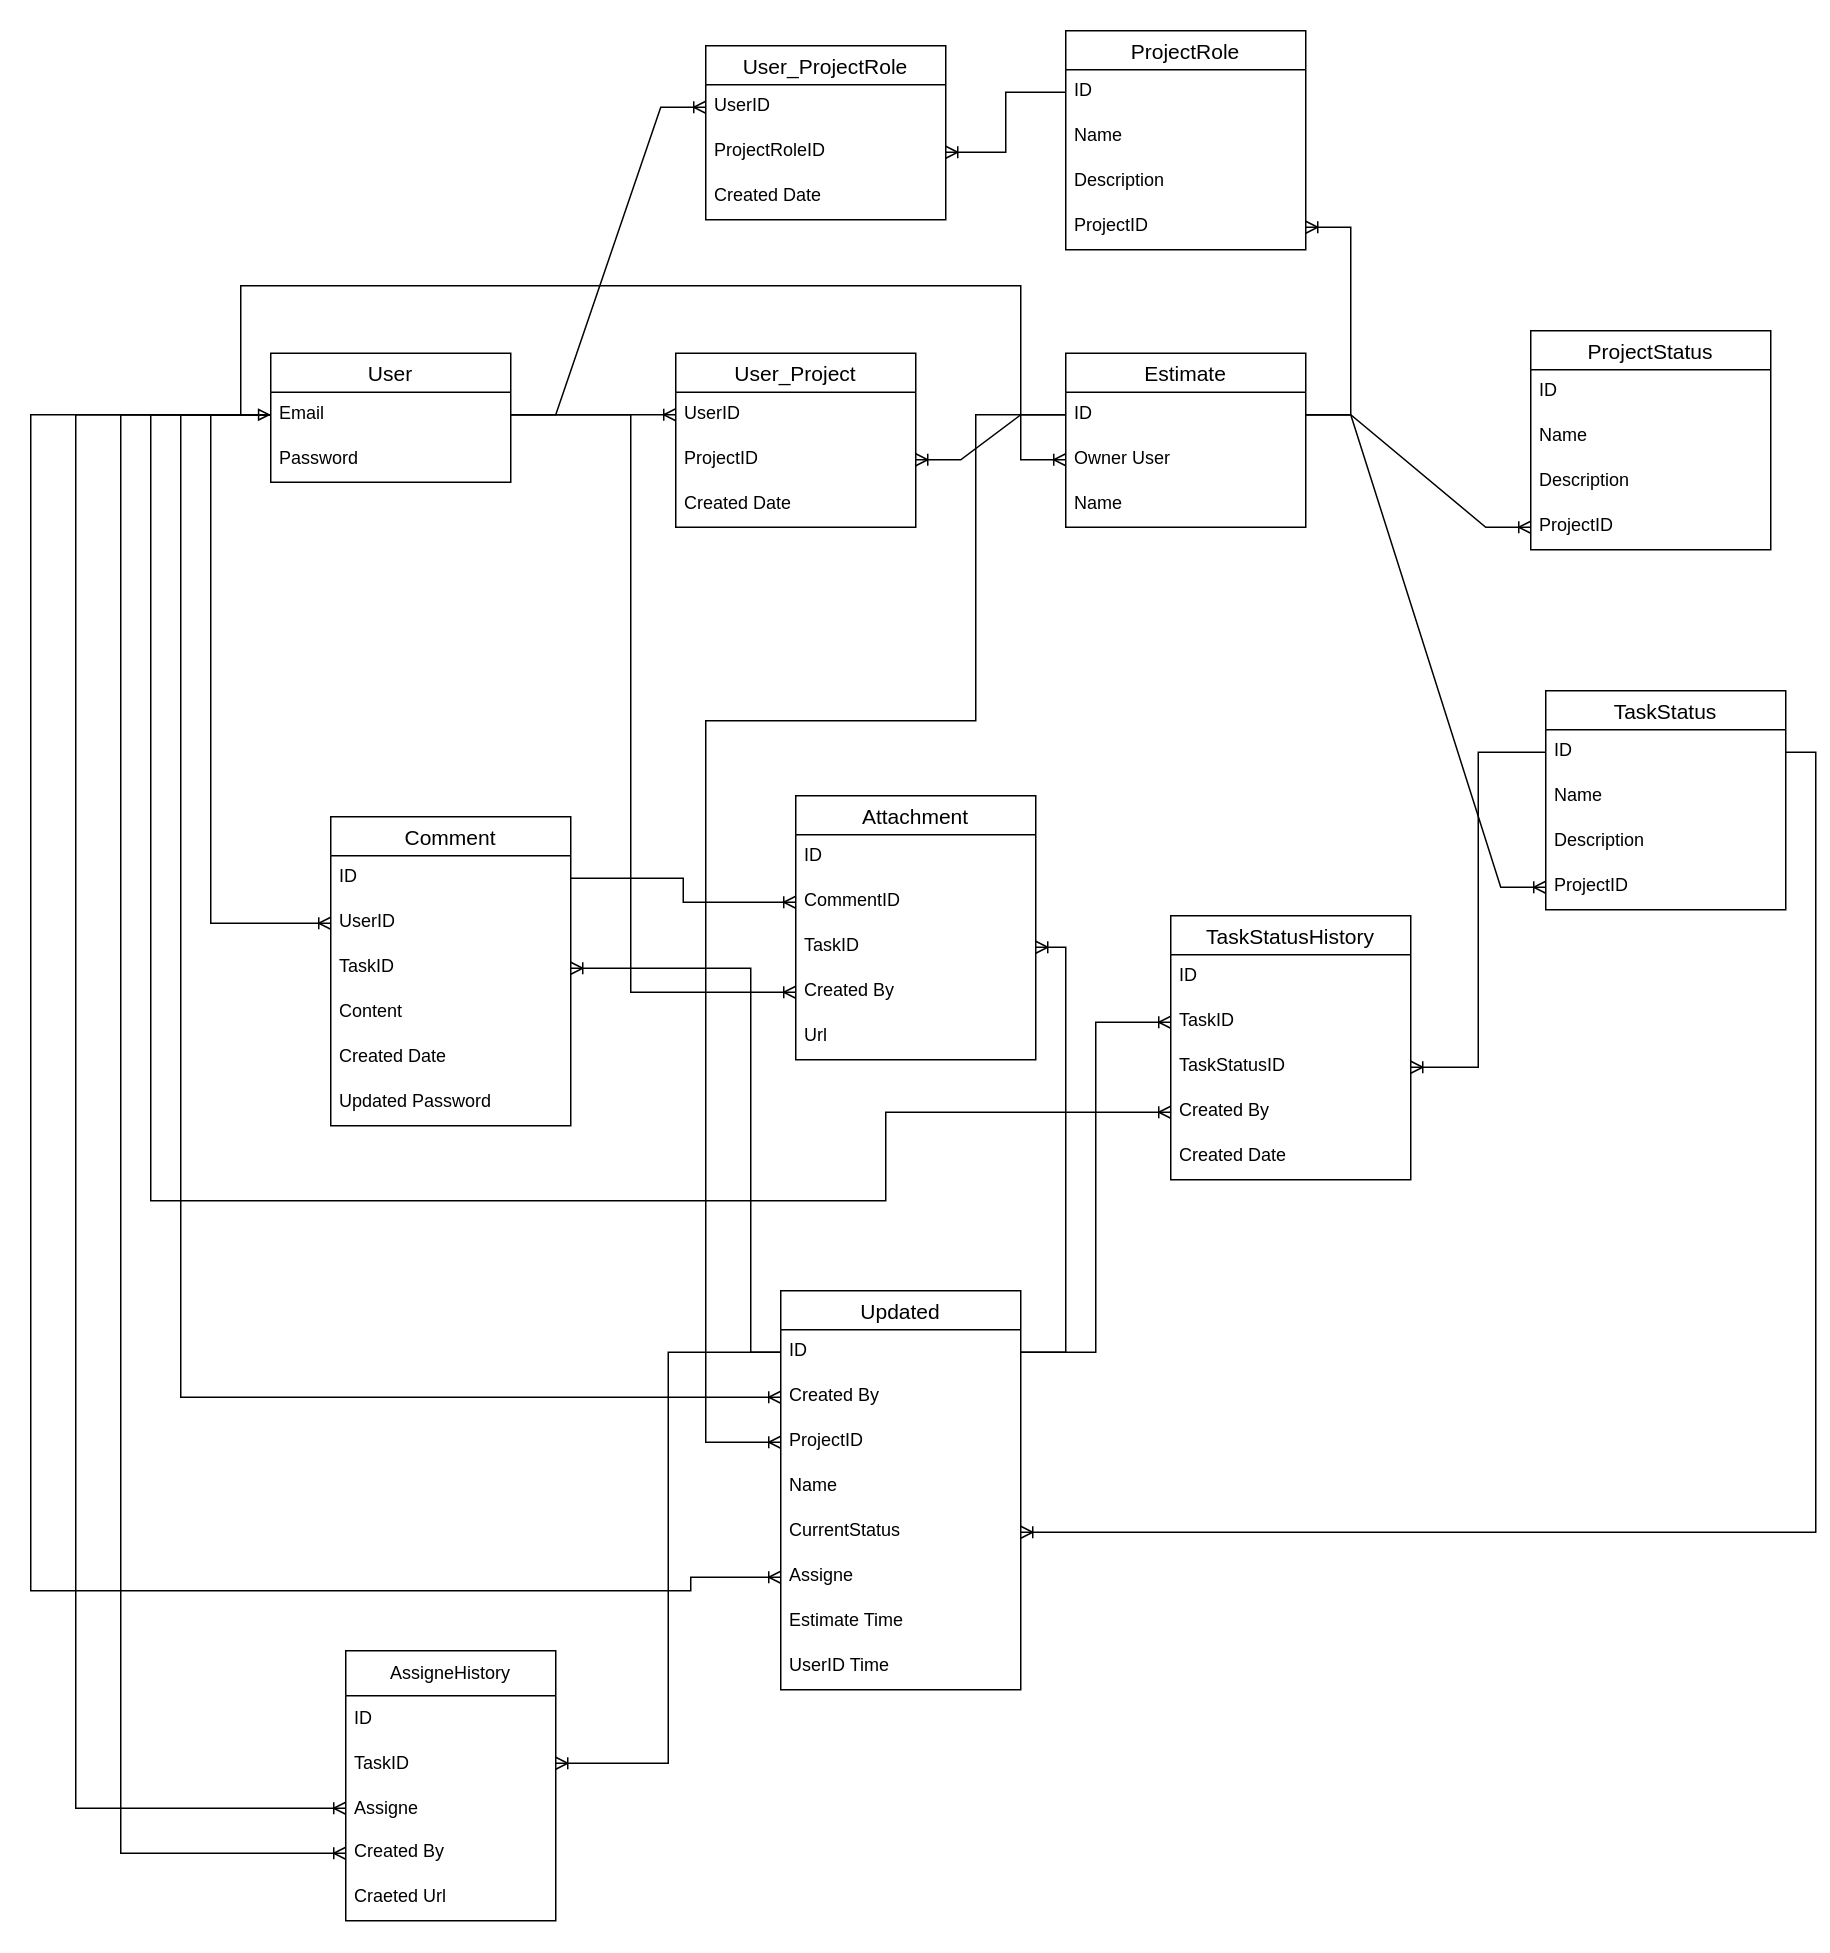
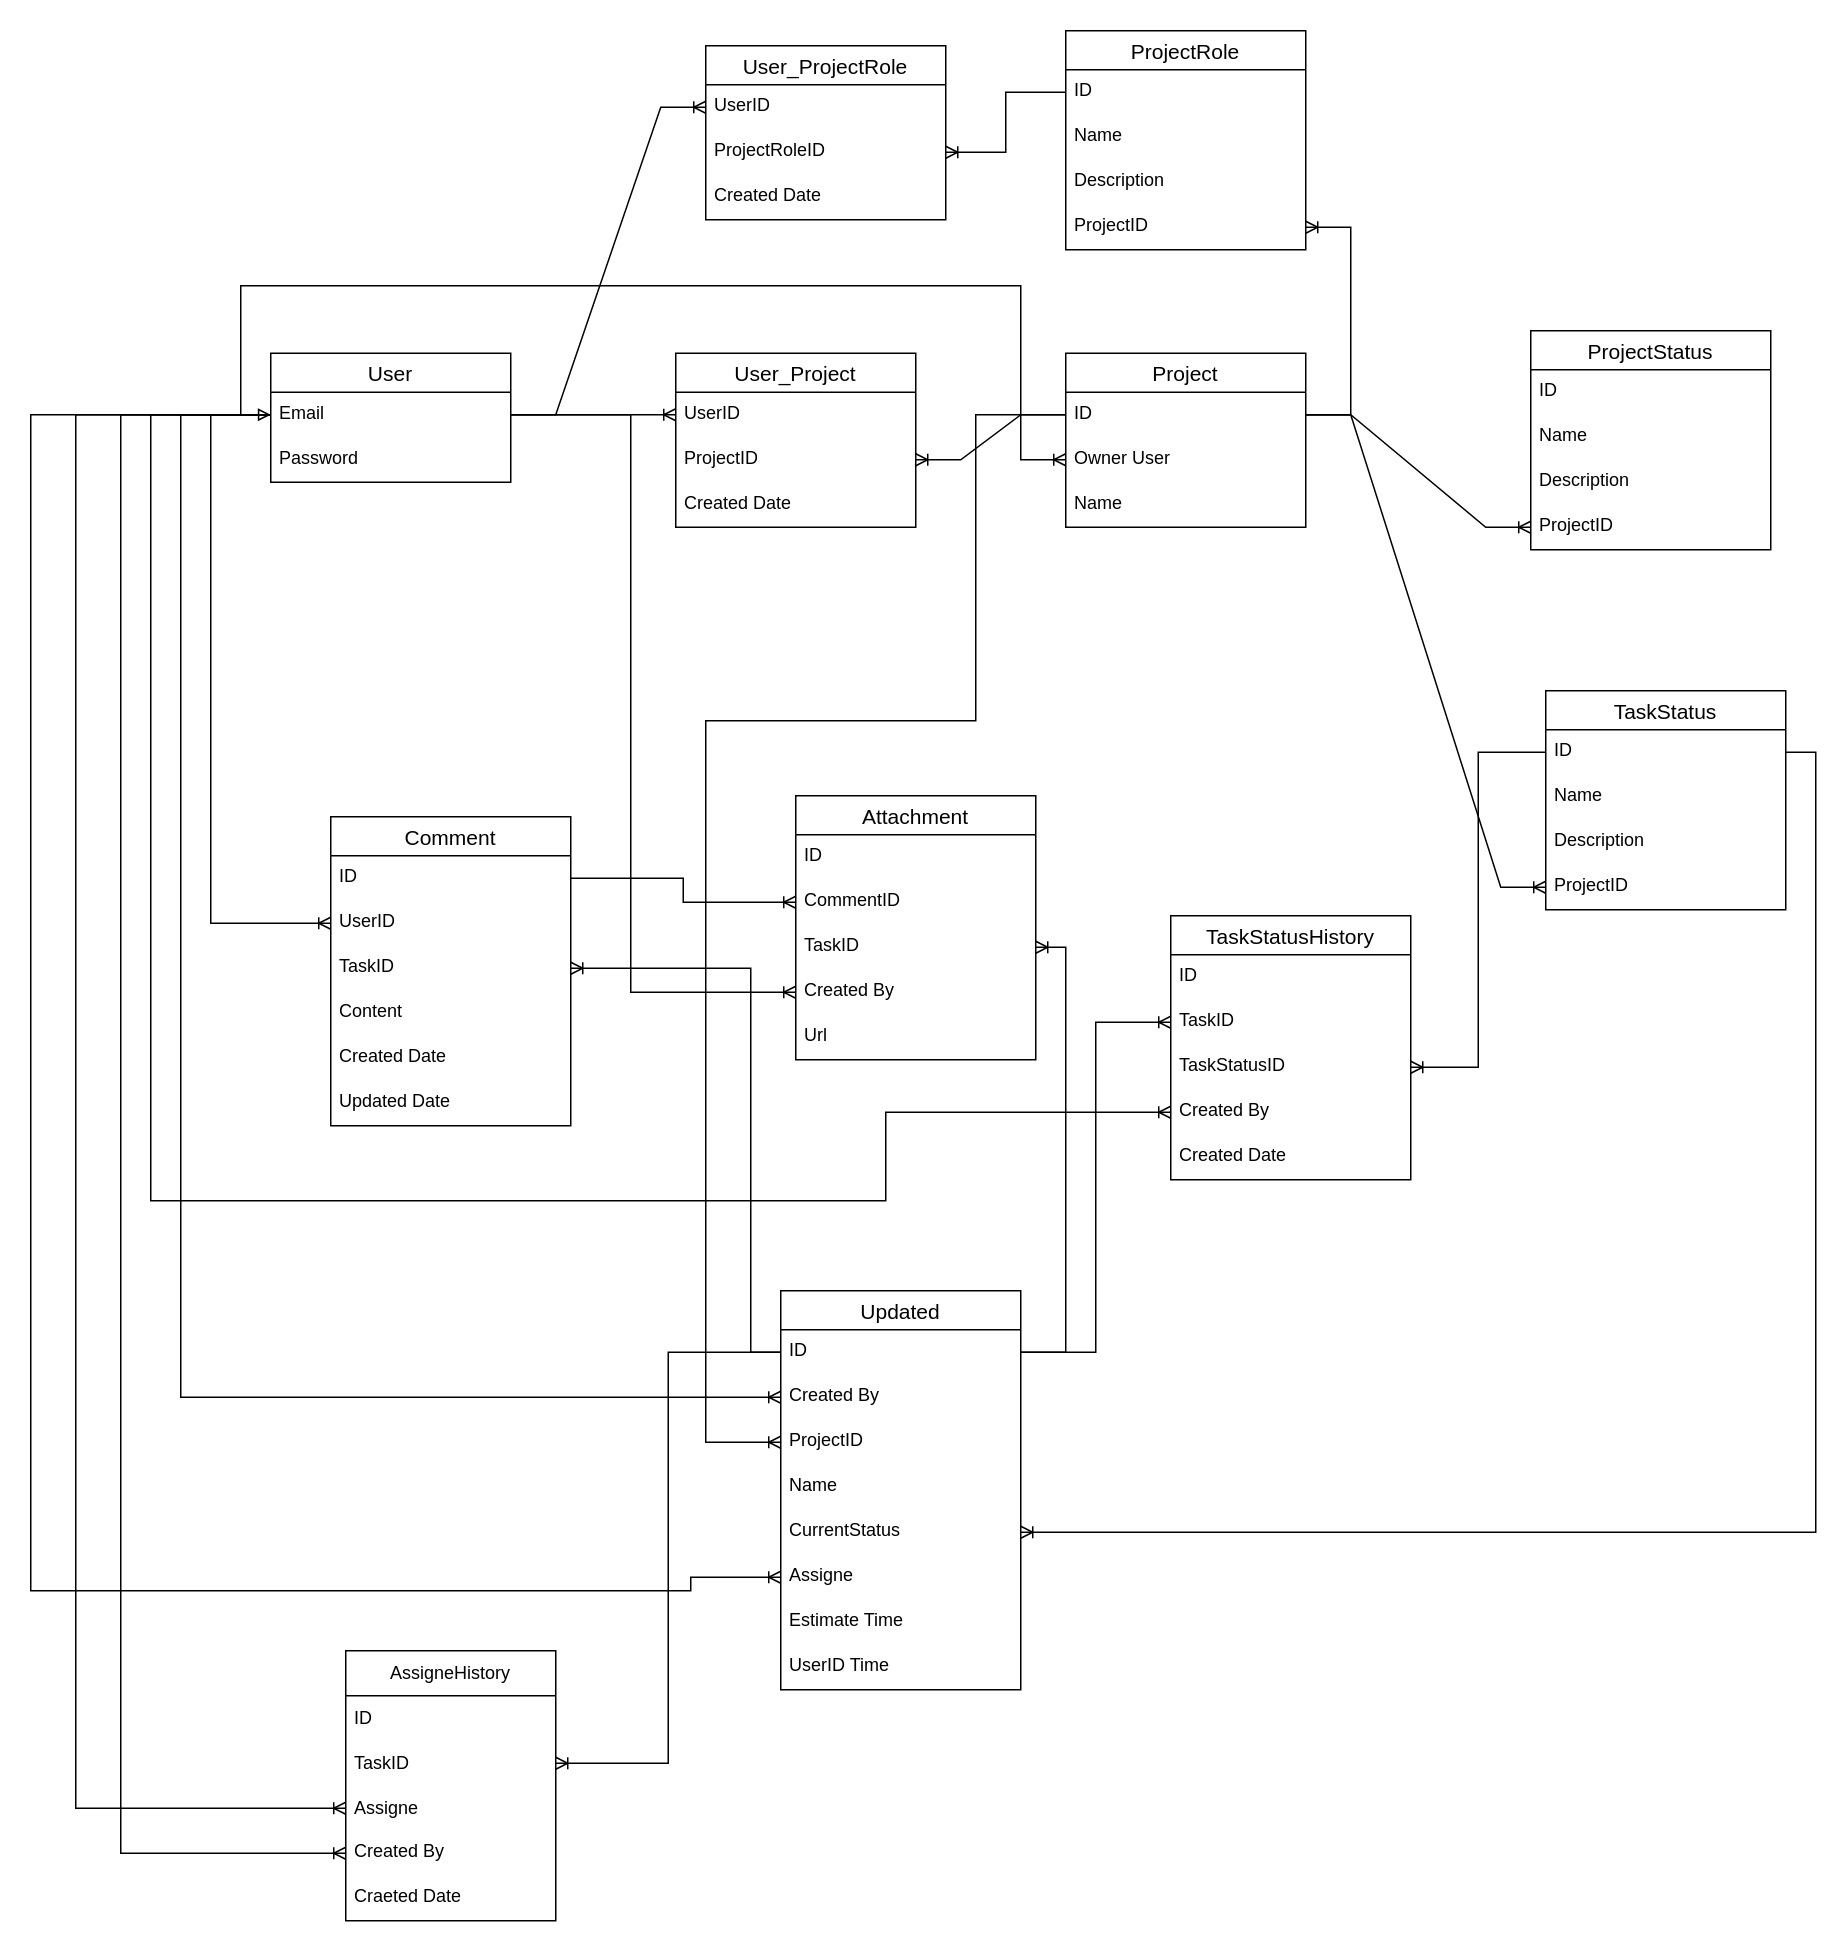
(1185, 374) -> (1185, 374)
(418, 1102) -> (398, 1102)
(406, 1897) -> (413, 1897)
